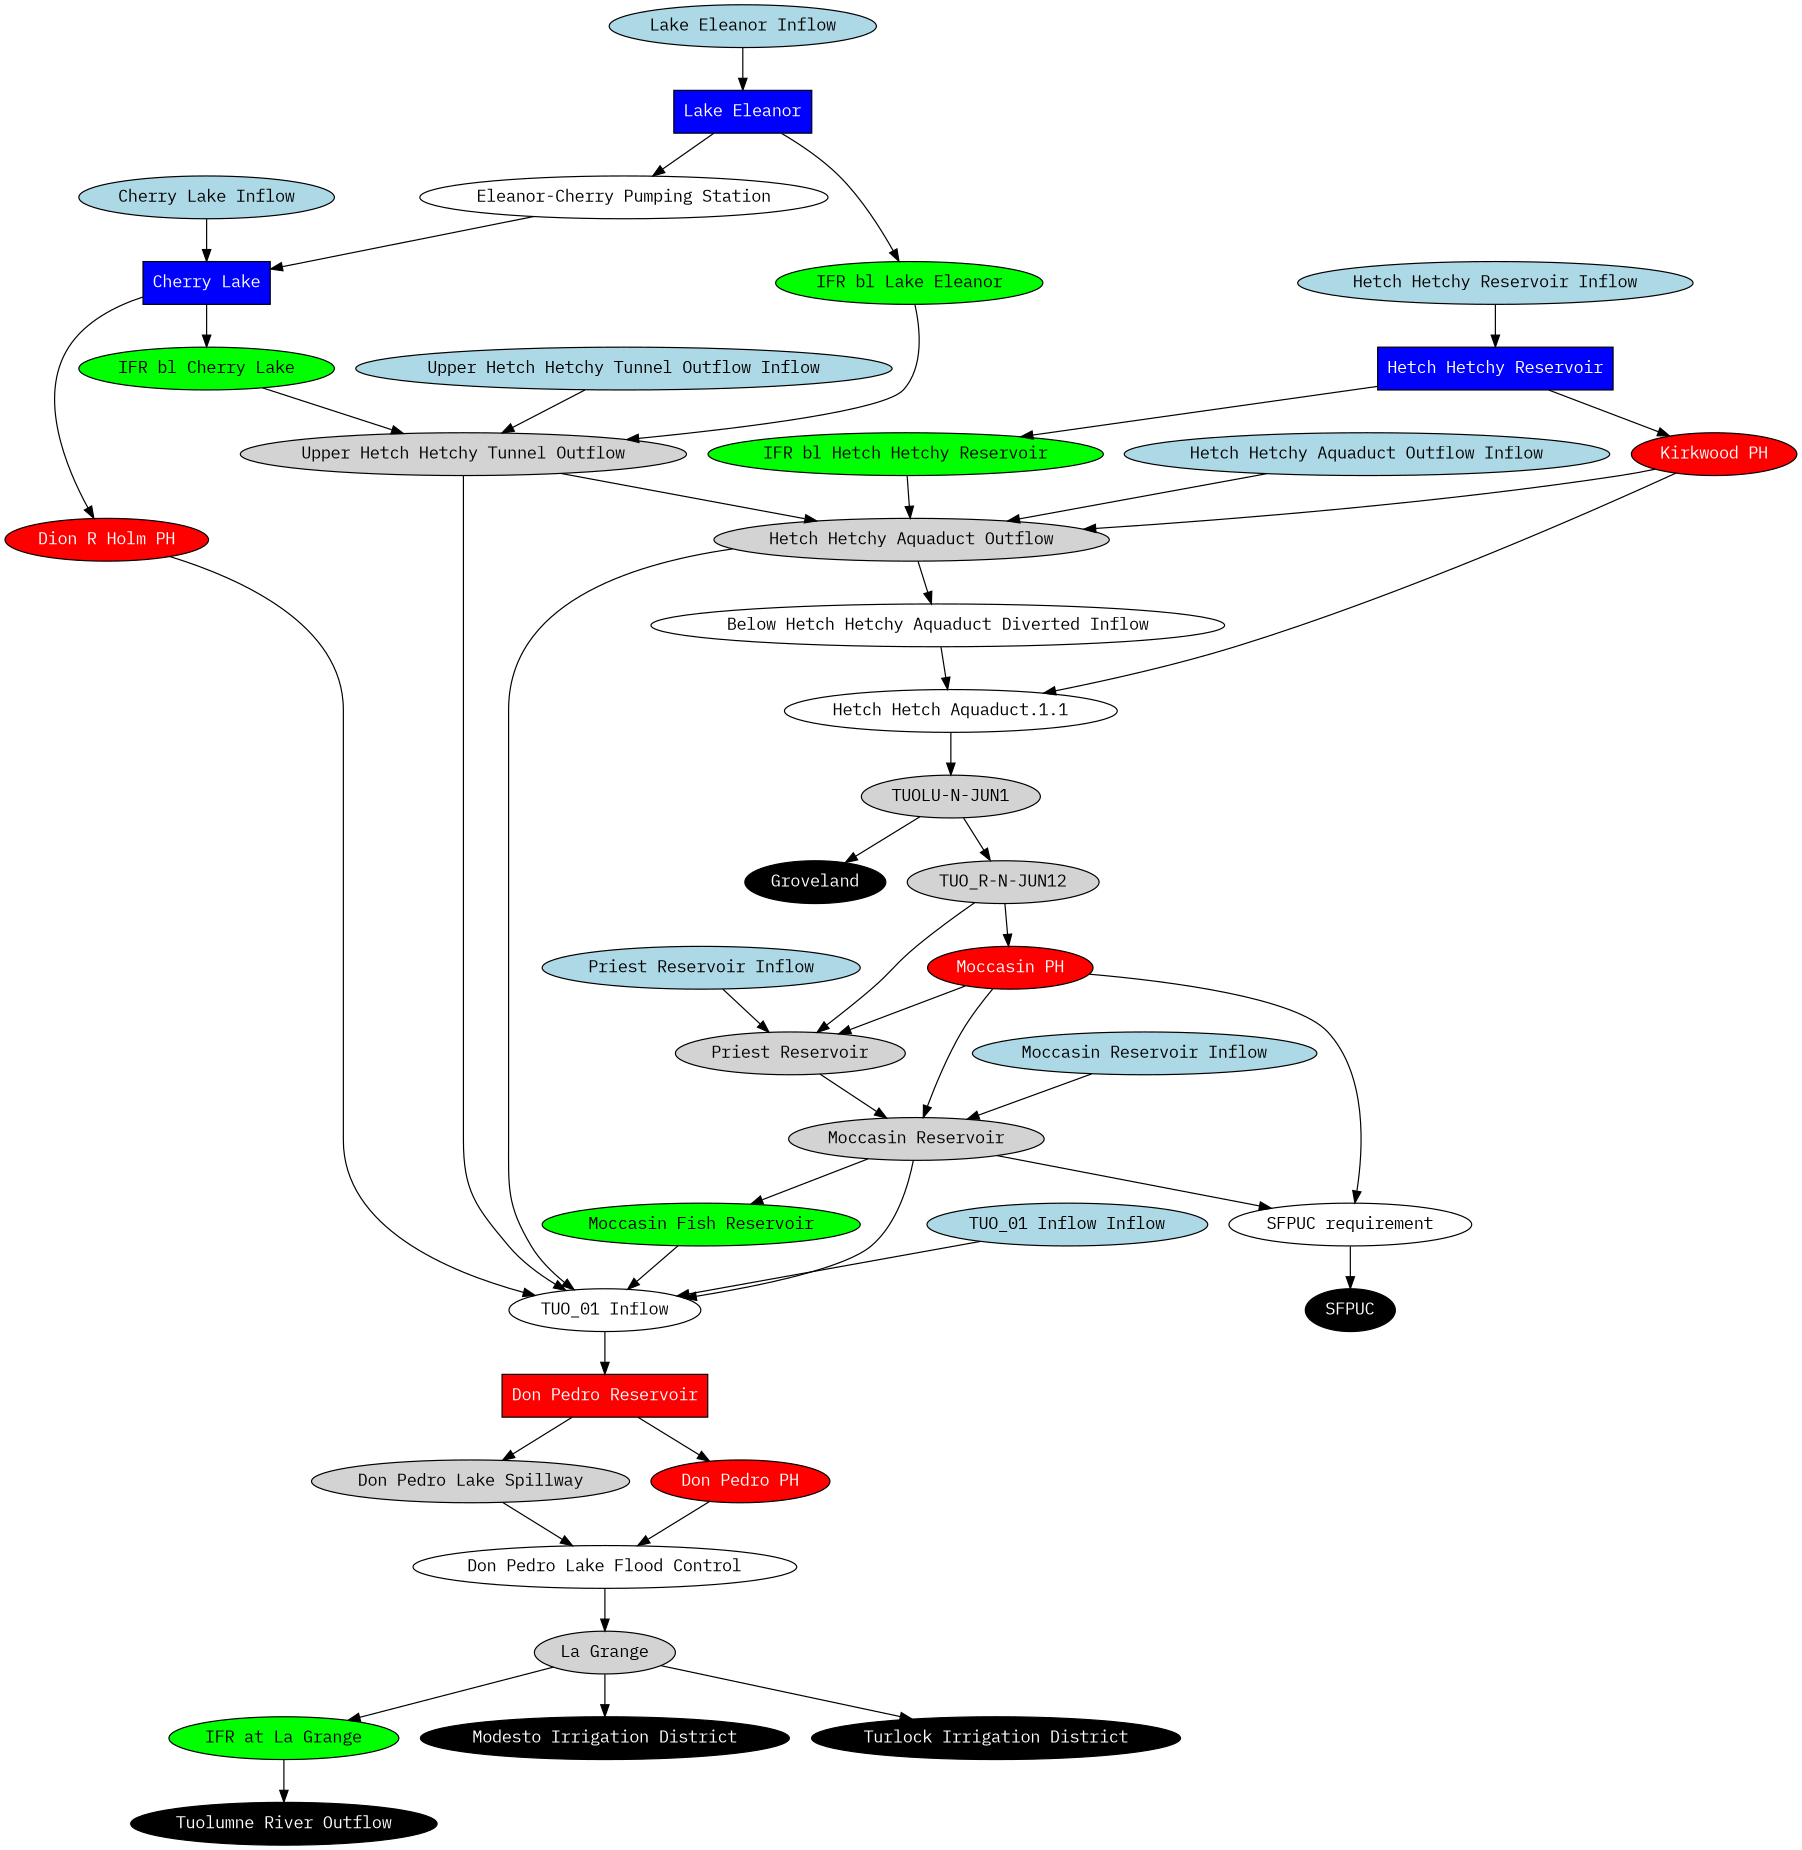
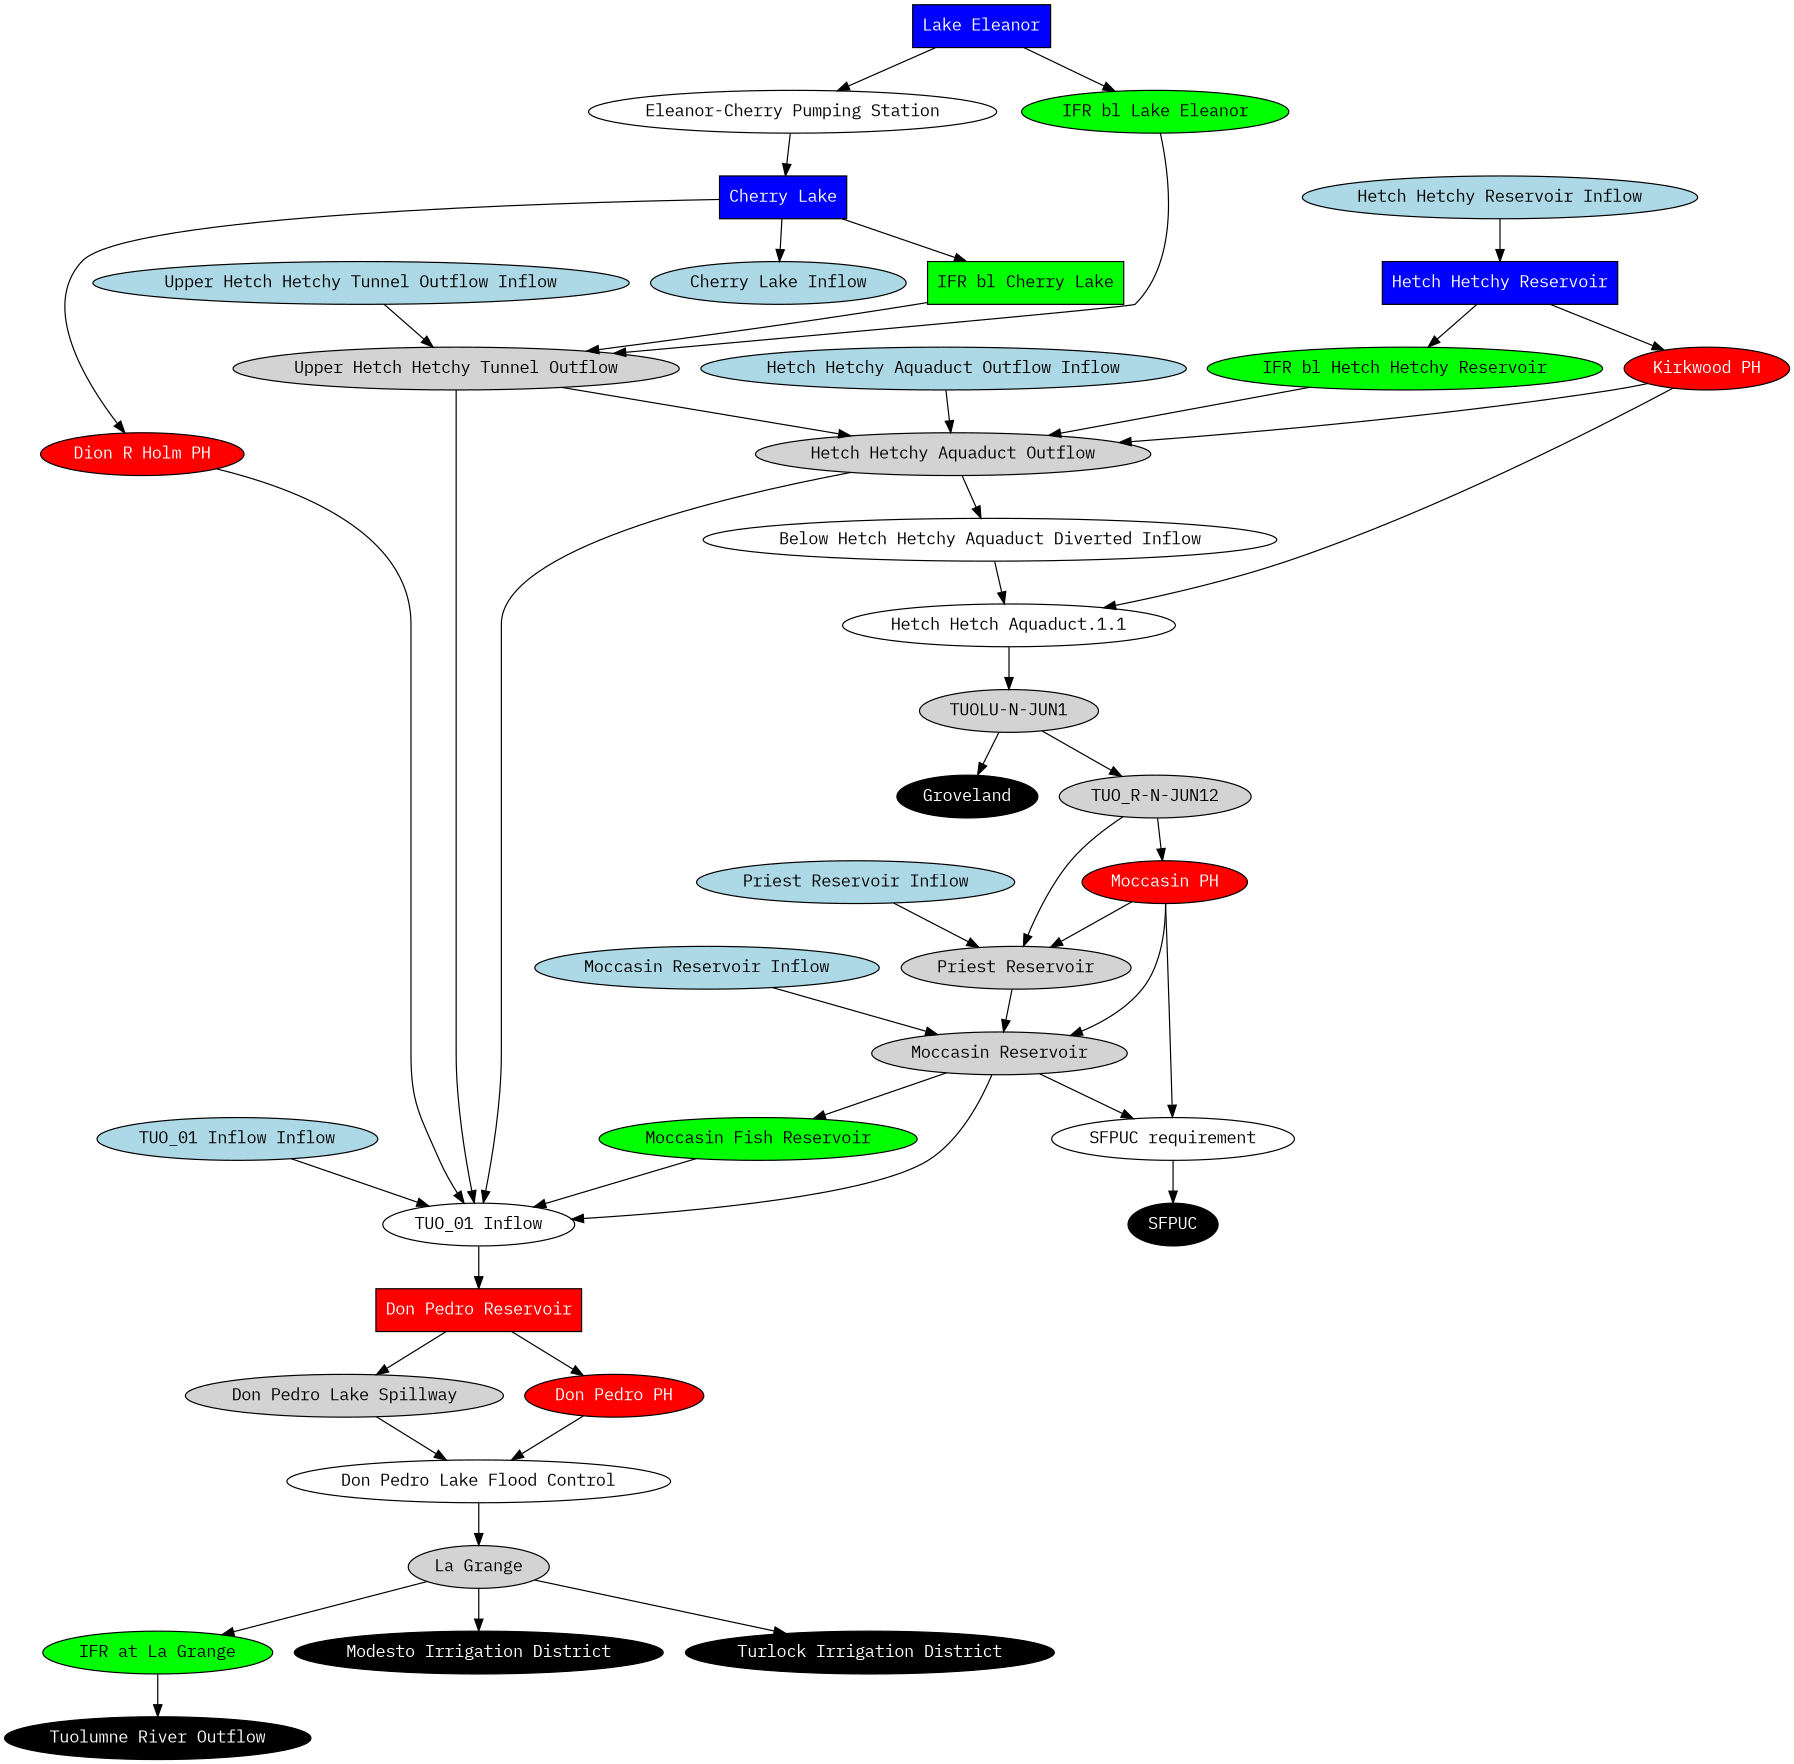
(743, 26) -> none
(207, 234) -> (781, 234)
(207, 369) -> (1026, 283)
